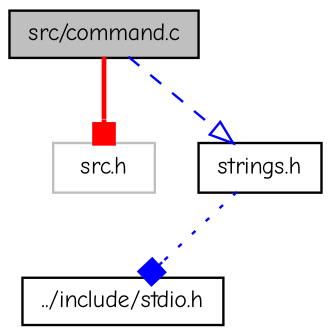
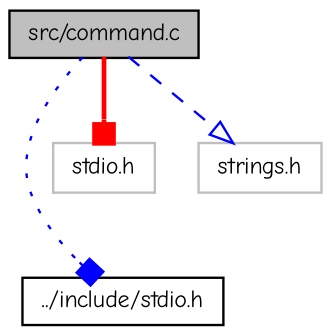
(104, 168) -> (104, 168)
(260, 168) -> (260, 168)
(200, 227) -> (27, 160)
